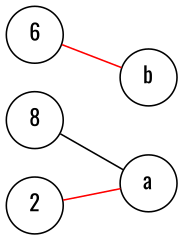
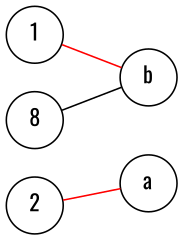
(35, 35) -> (35, 35)
(92, 152) -> (92, 99)
